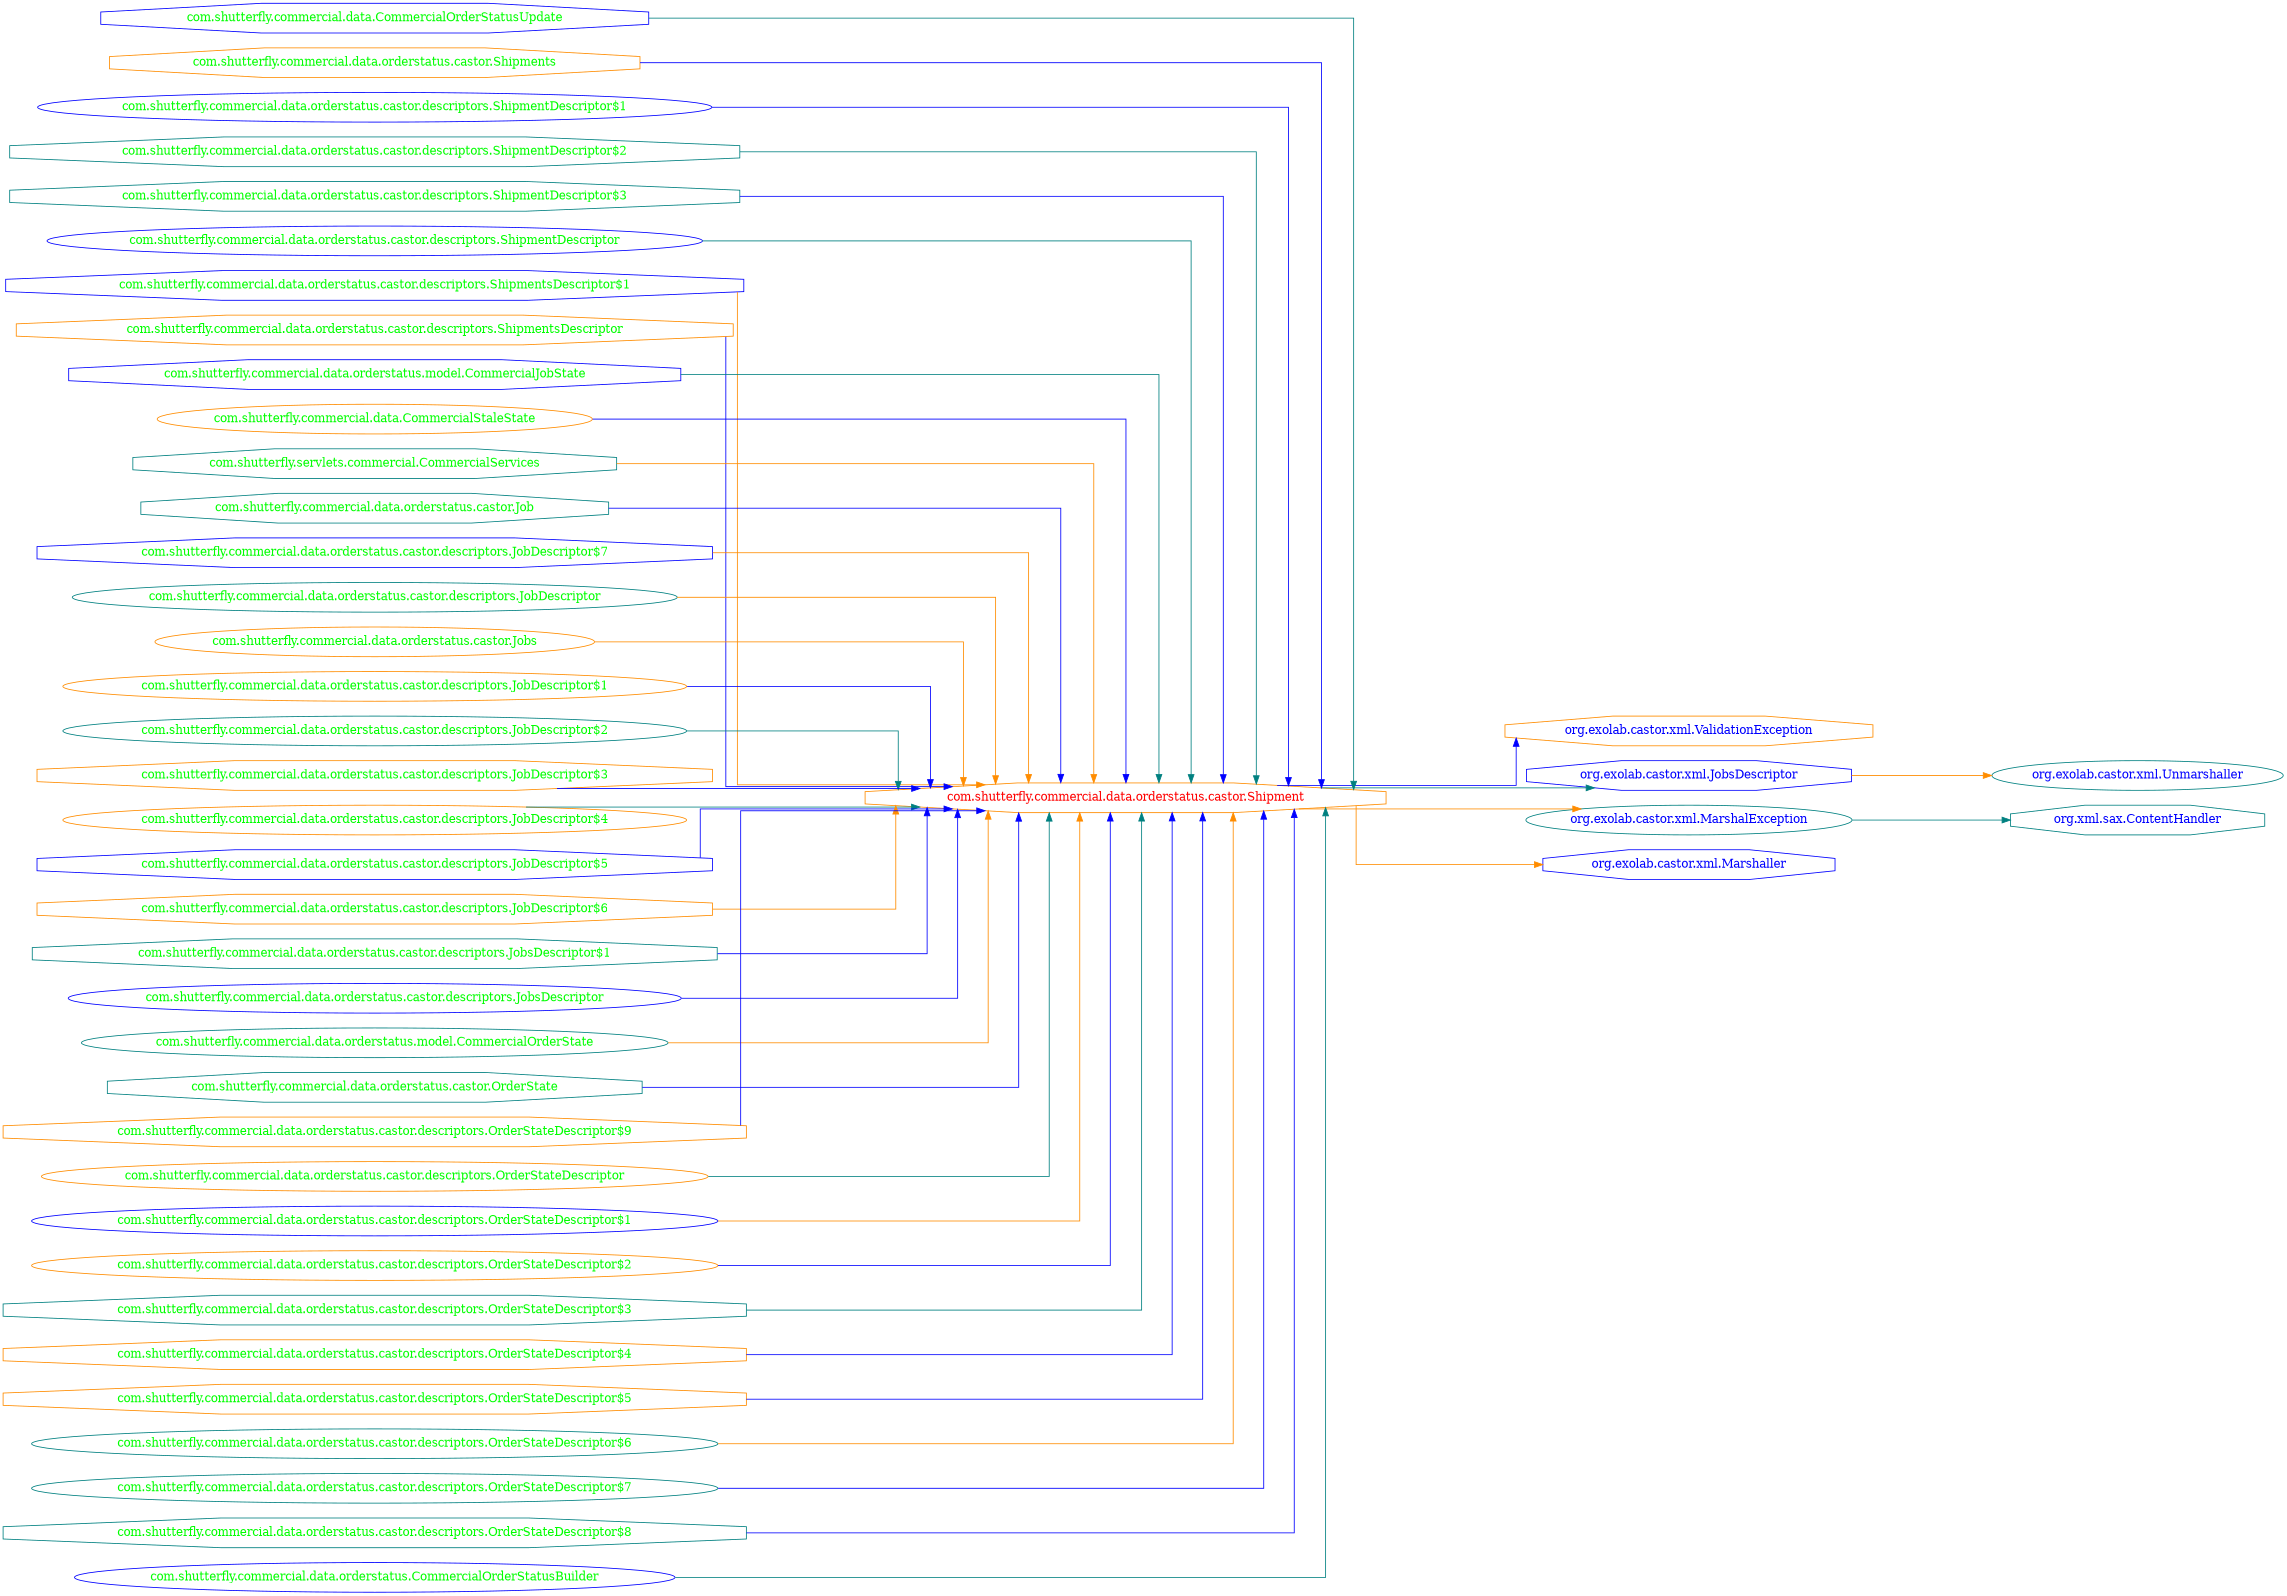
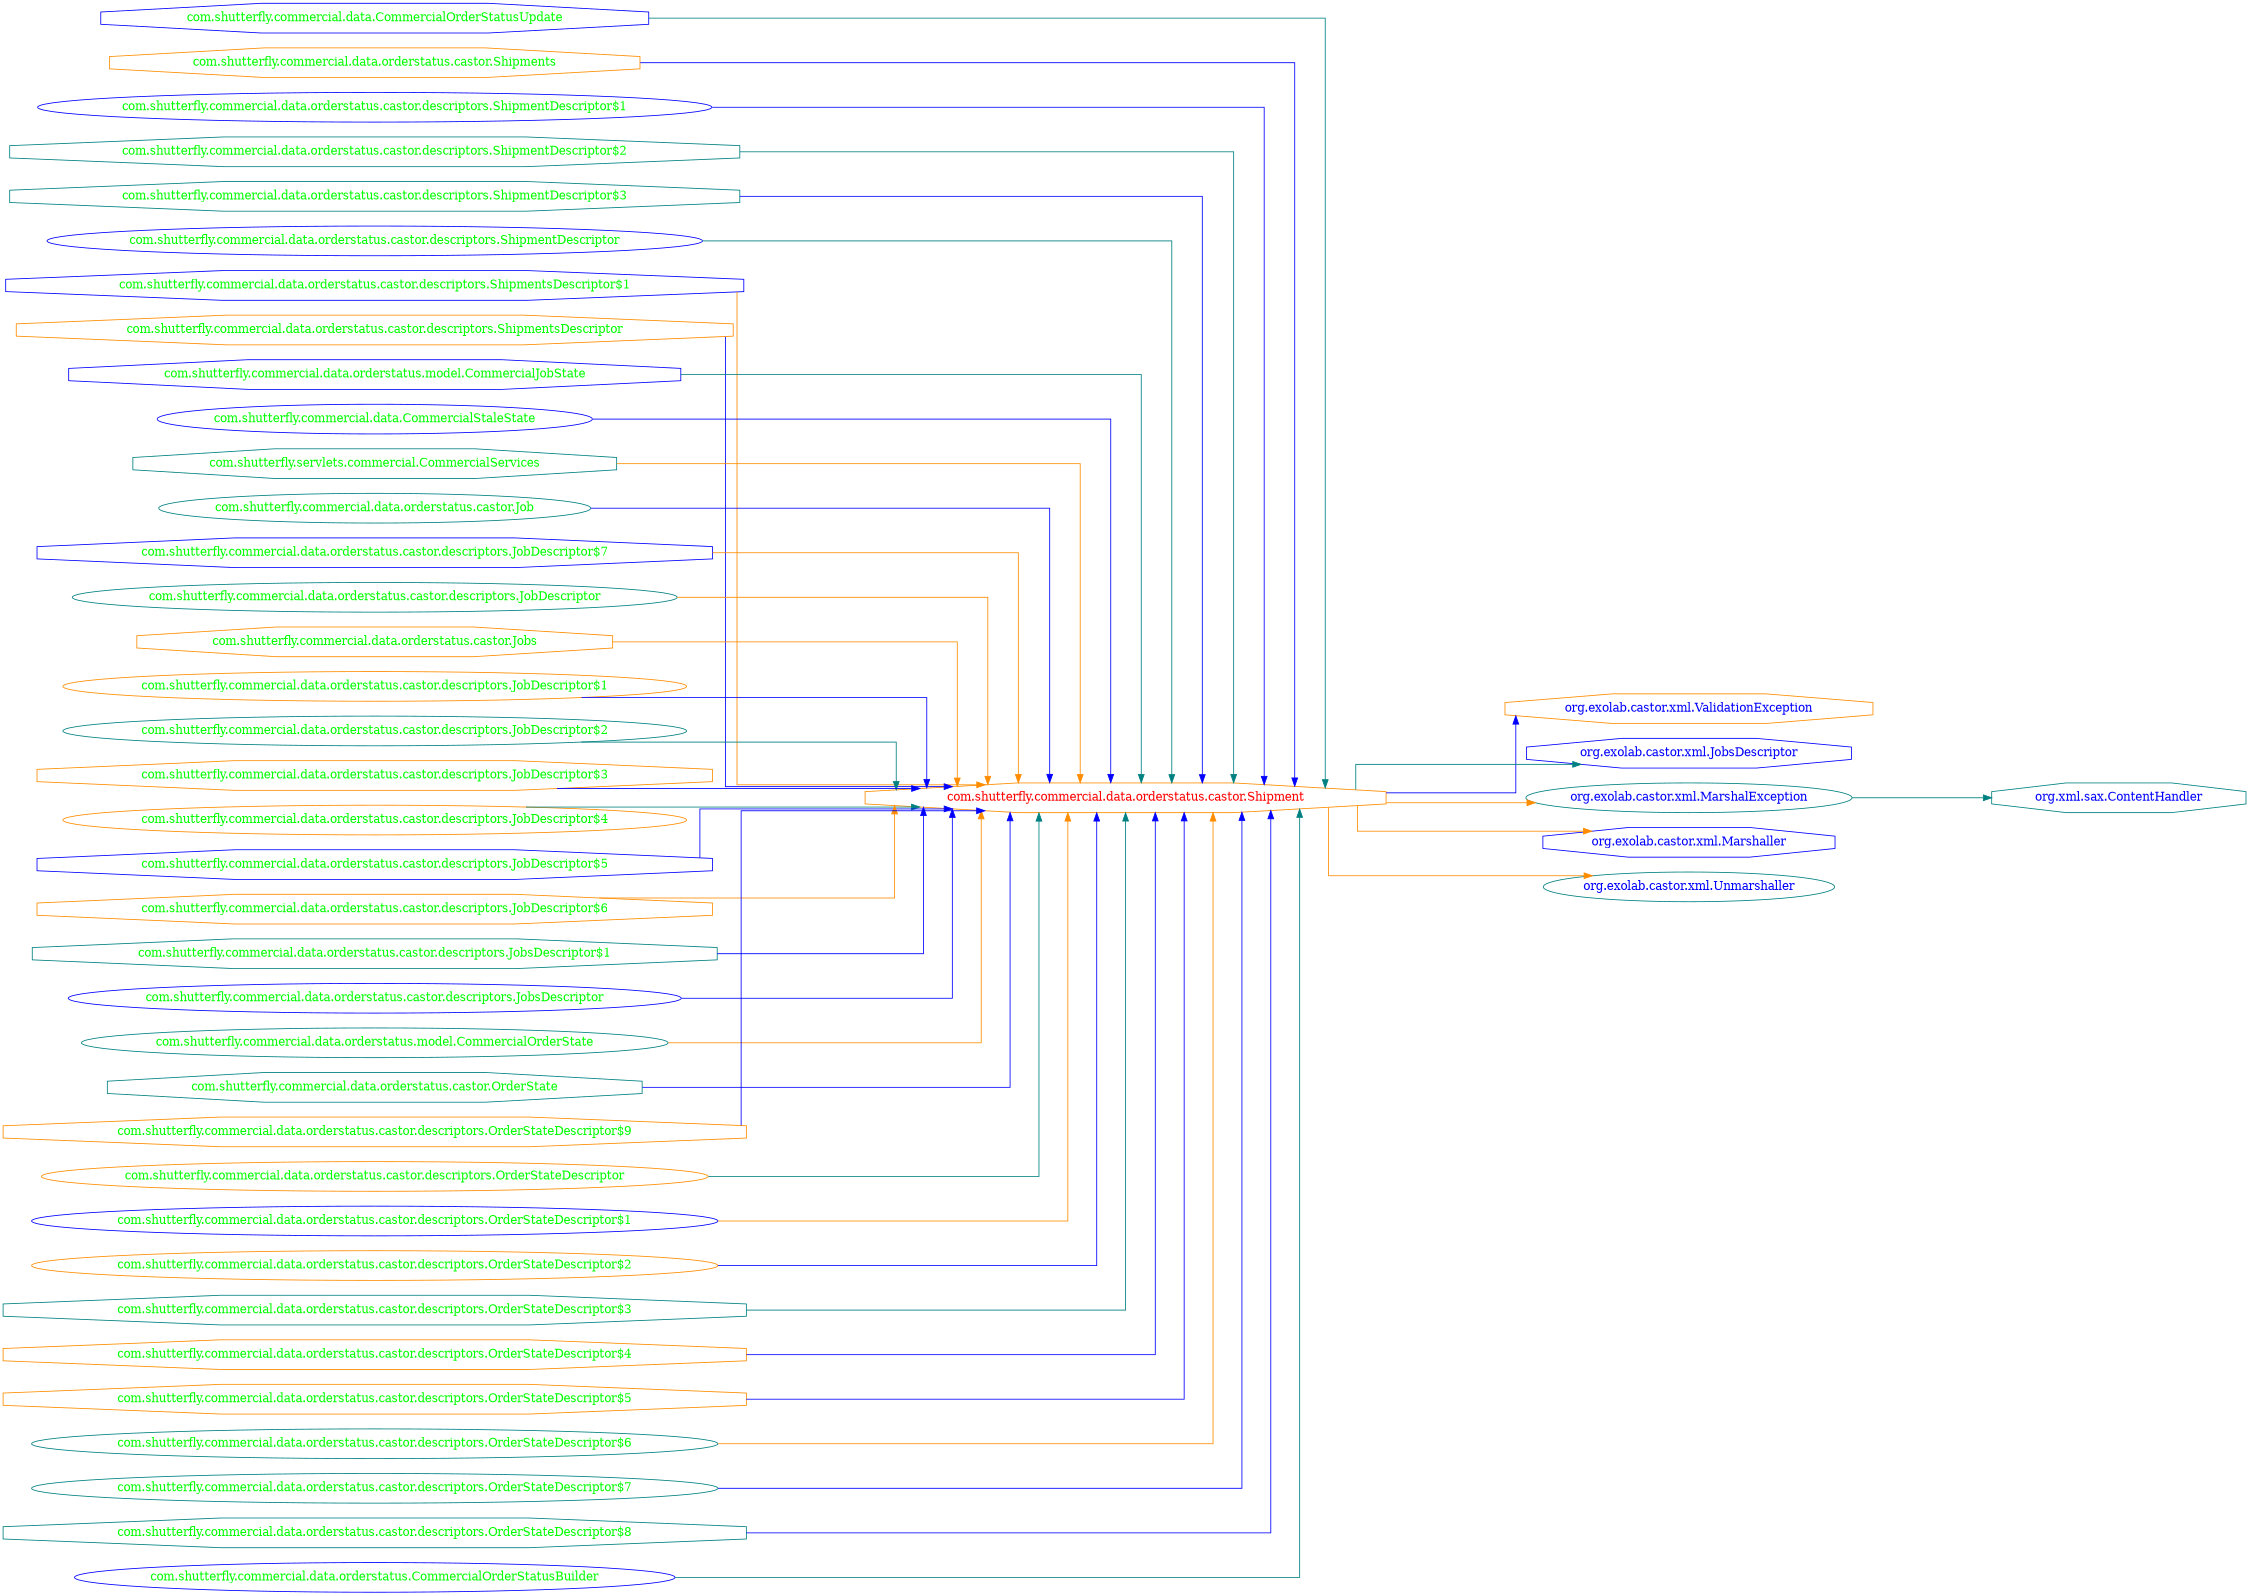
(375, 419) -> (375, 419)
(375, 508) -> (375, 508)
(375, 642) -> (375, 642)
(1917, 776) -> (1422, 876)
